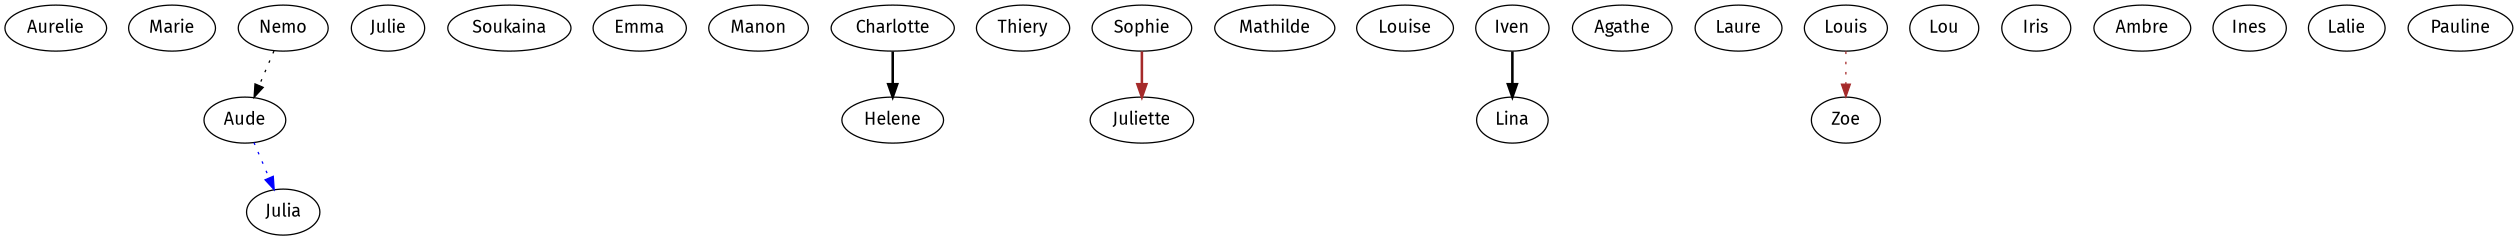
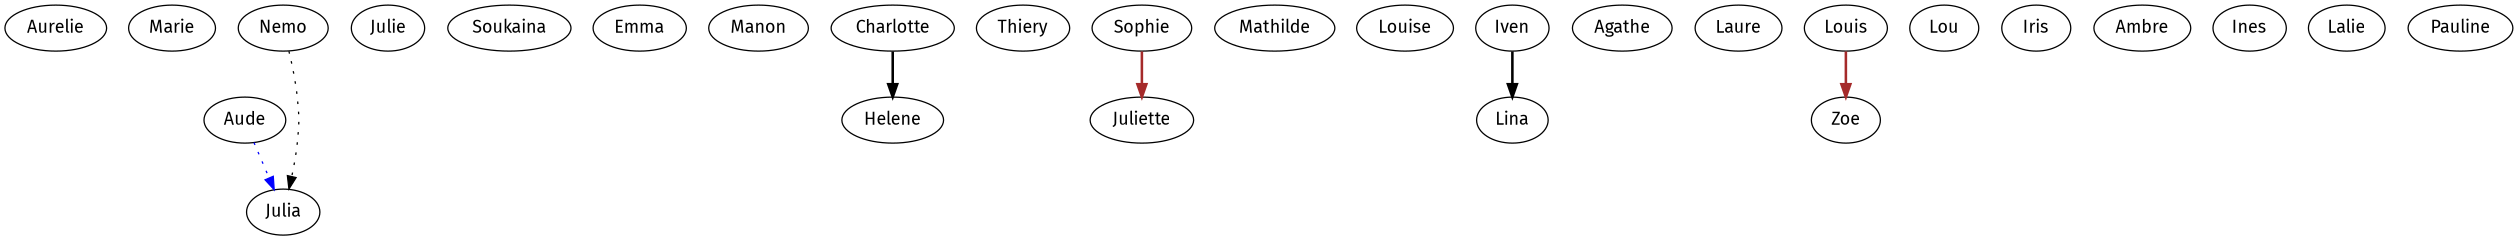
(267, 68) -> (299, 114)
(1846, 68) -> (1846, 68)
